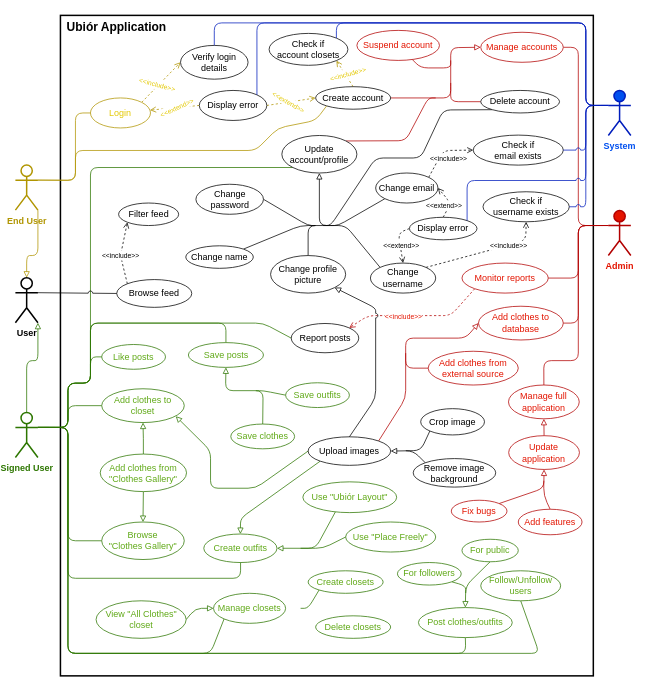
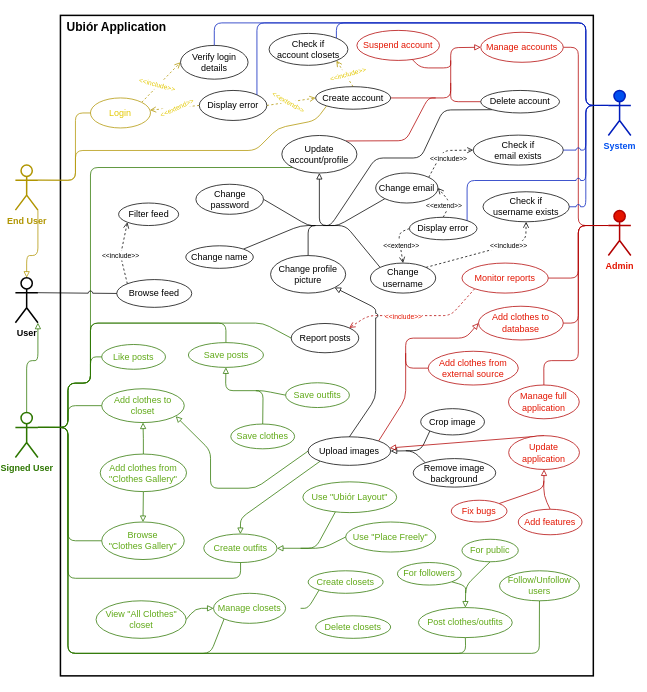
(544, 430) -> (464, 442)
(520, 585) -> (539, 585)
